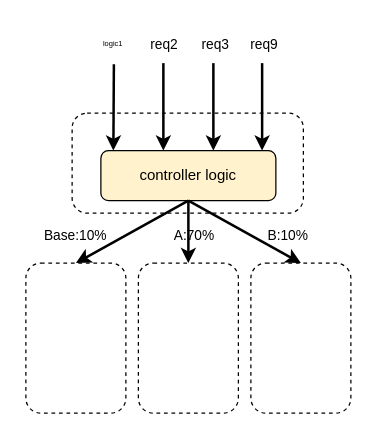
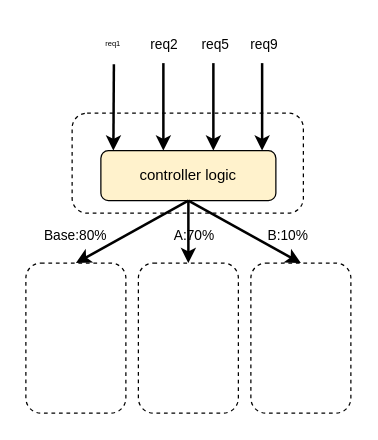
(113, 44) -> (113, 44)
(216, 44) -> (216, 44)
(76, 236) -> (76, 236)
